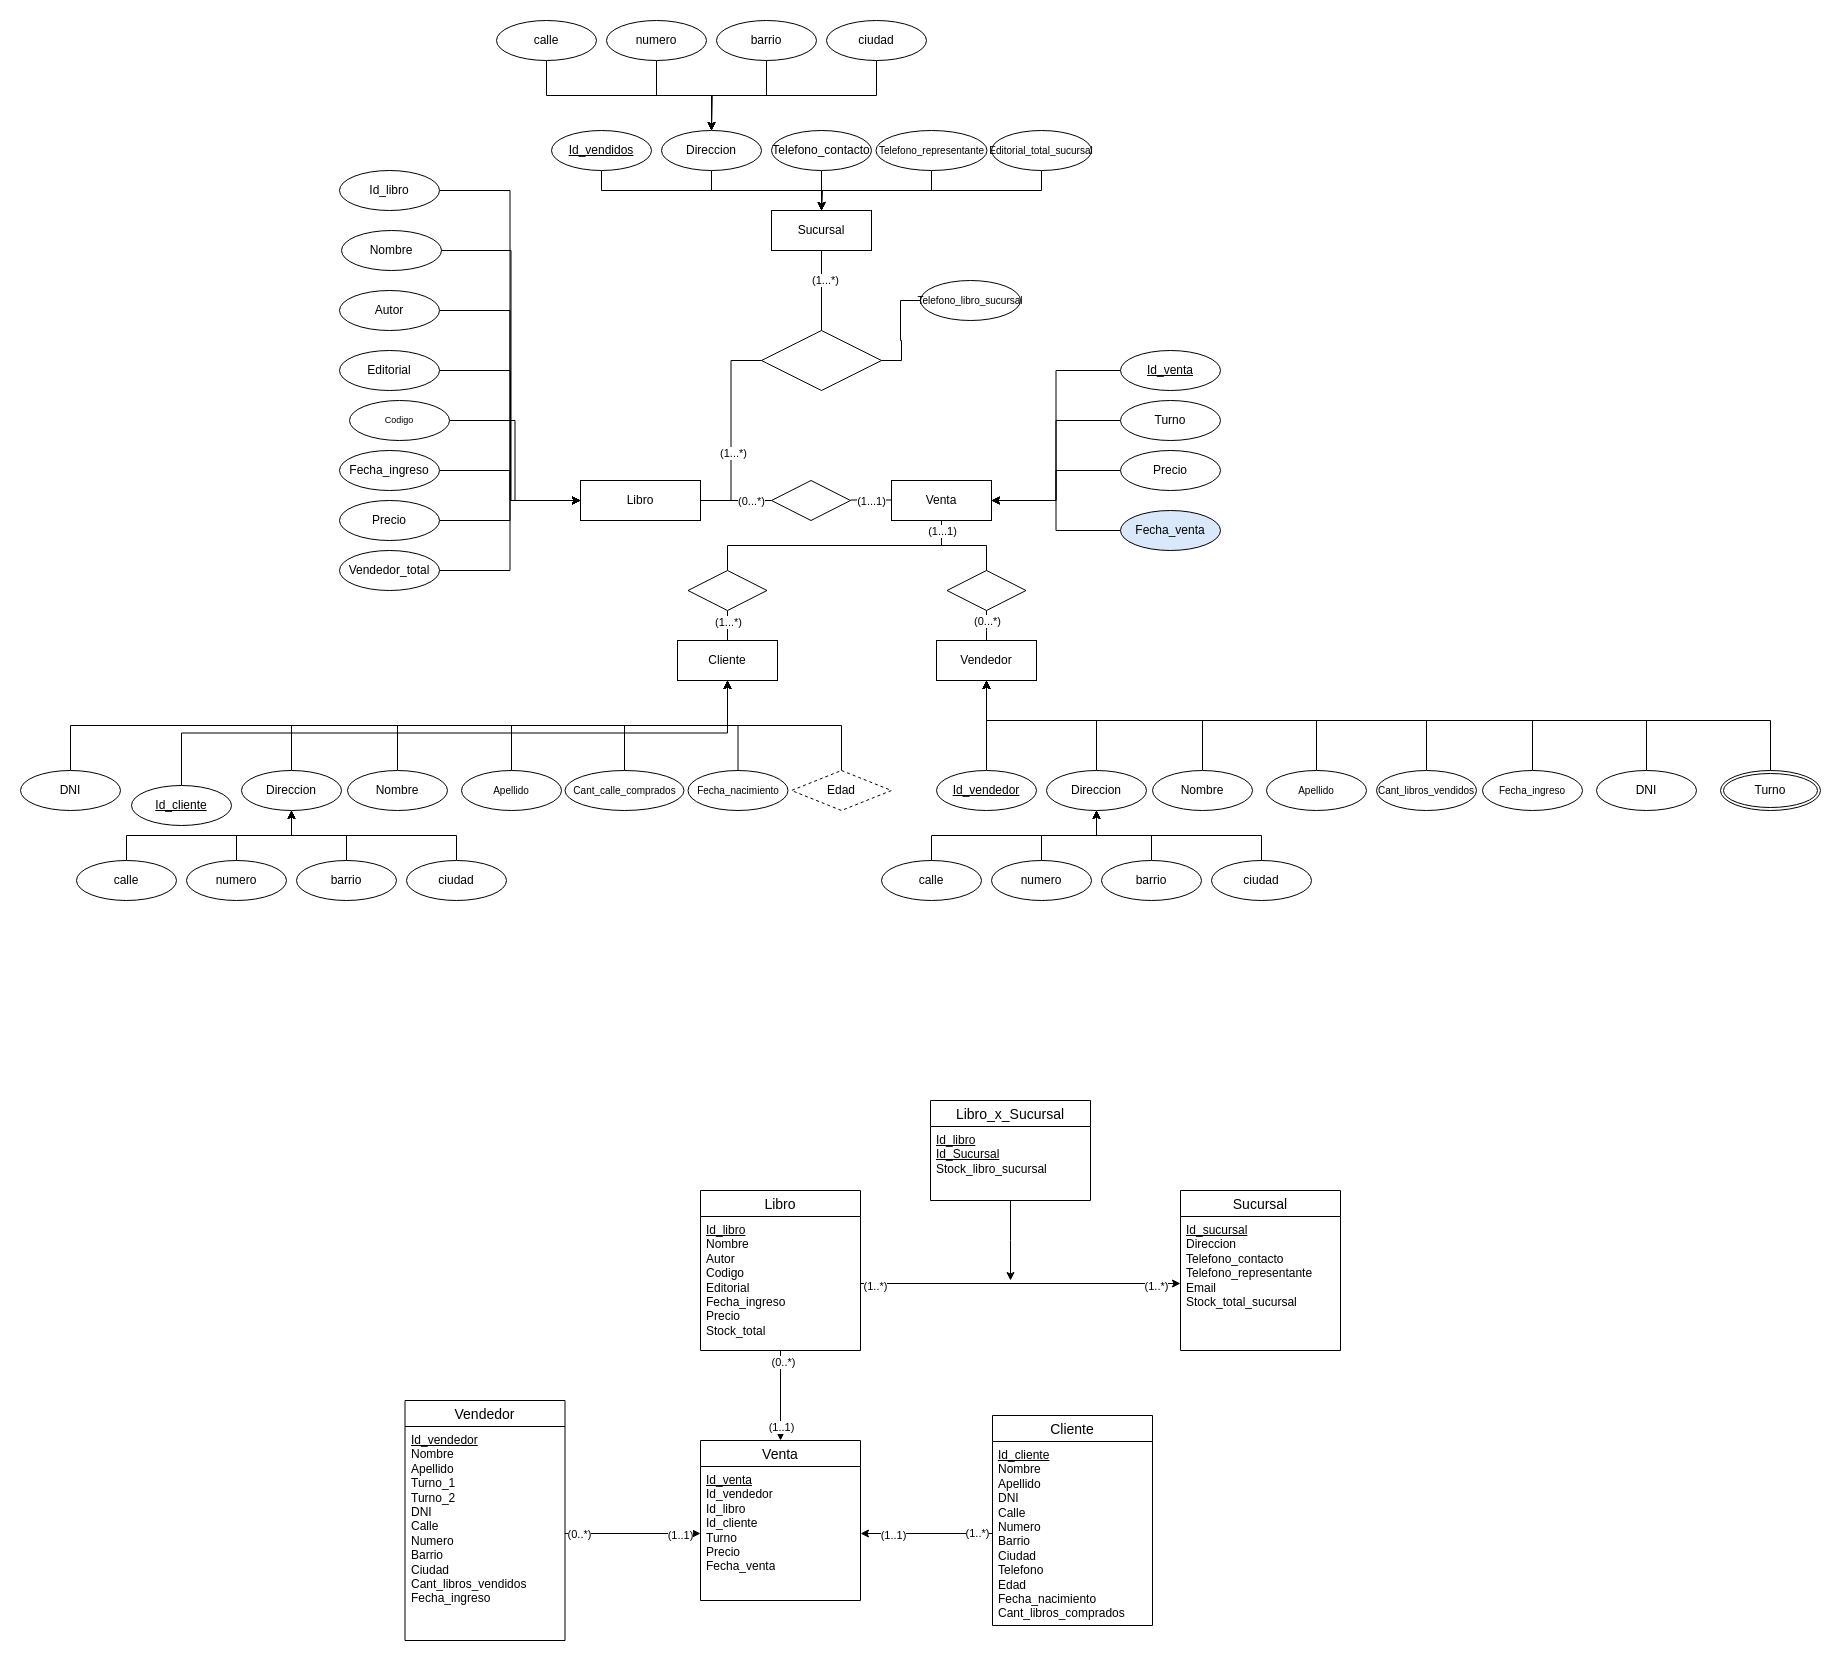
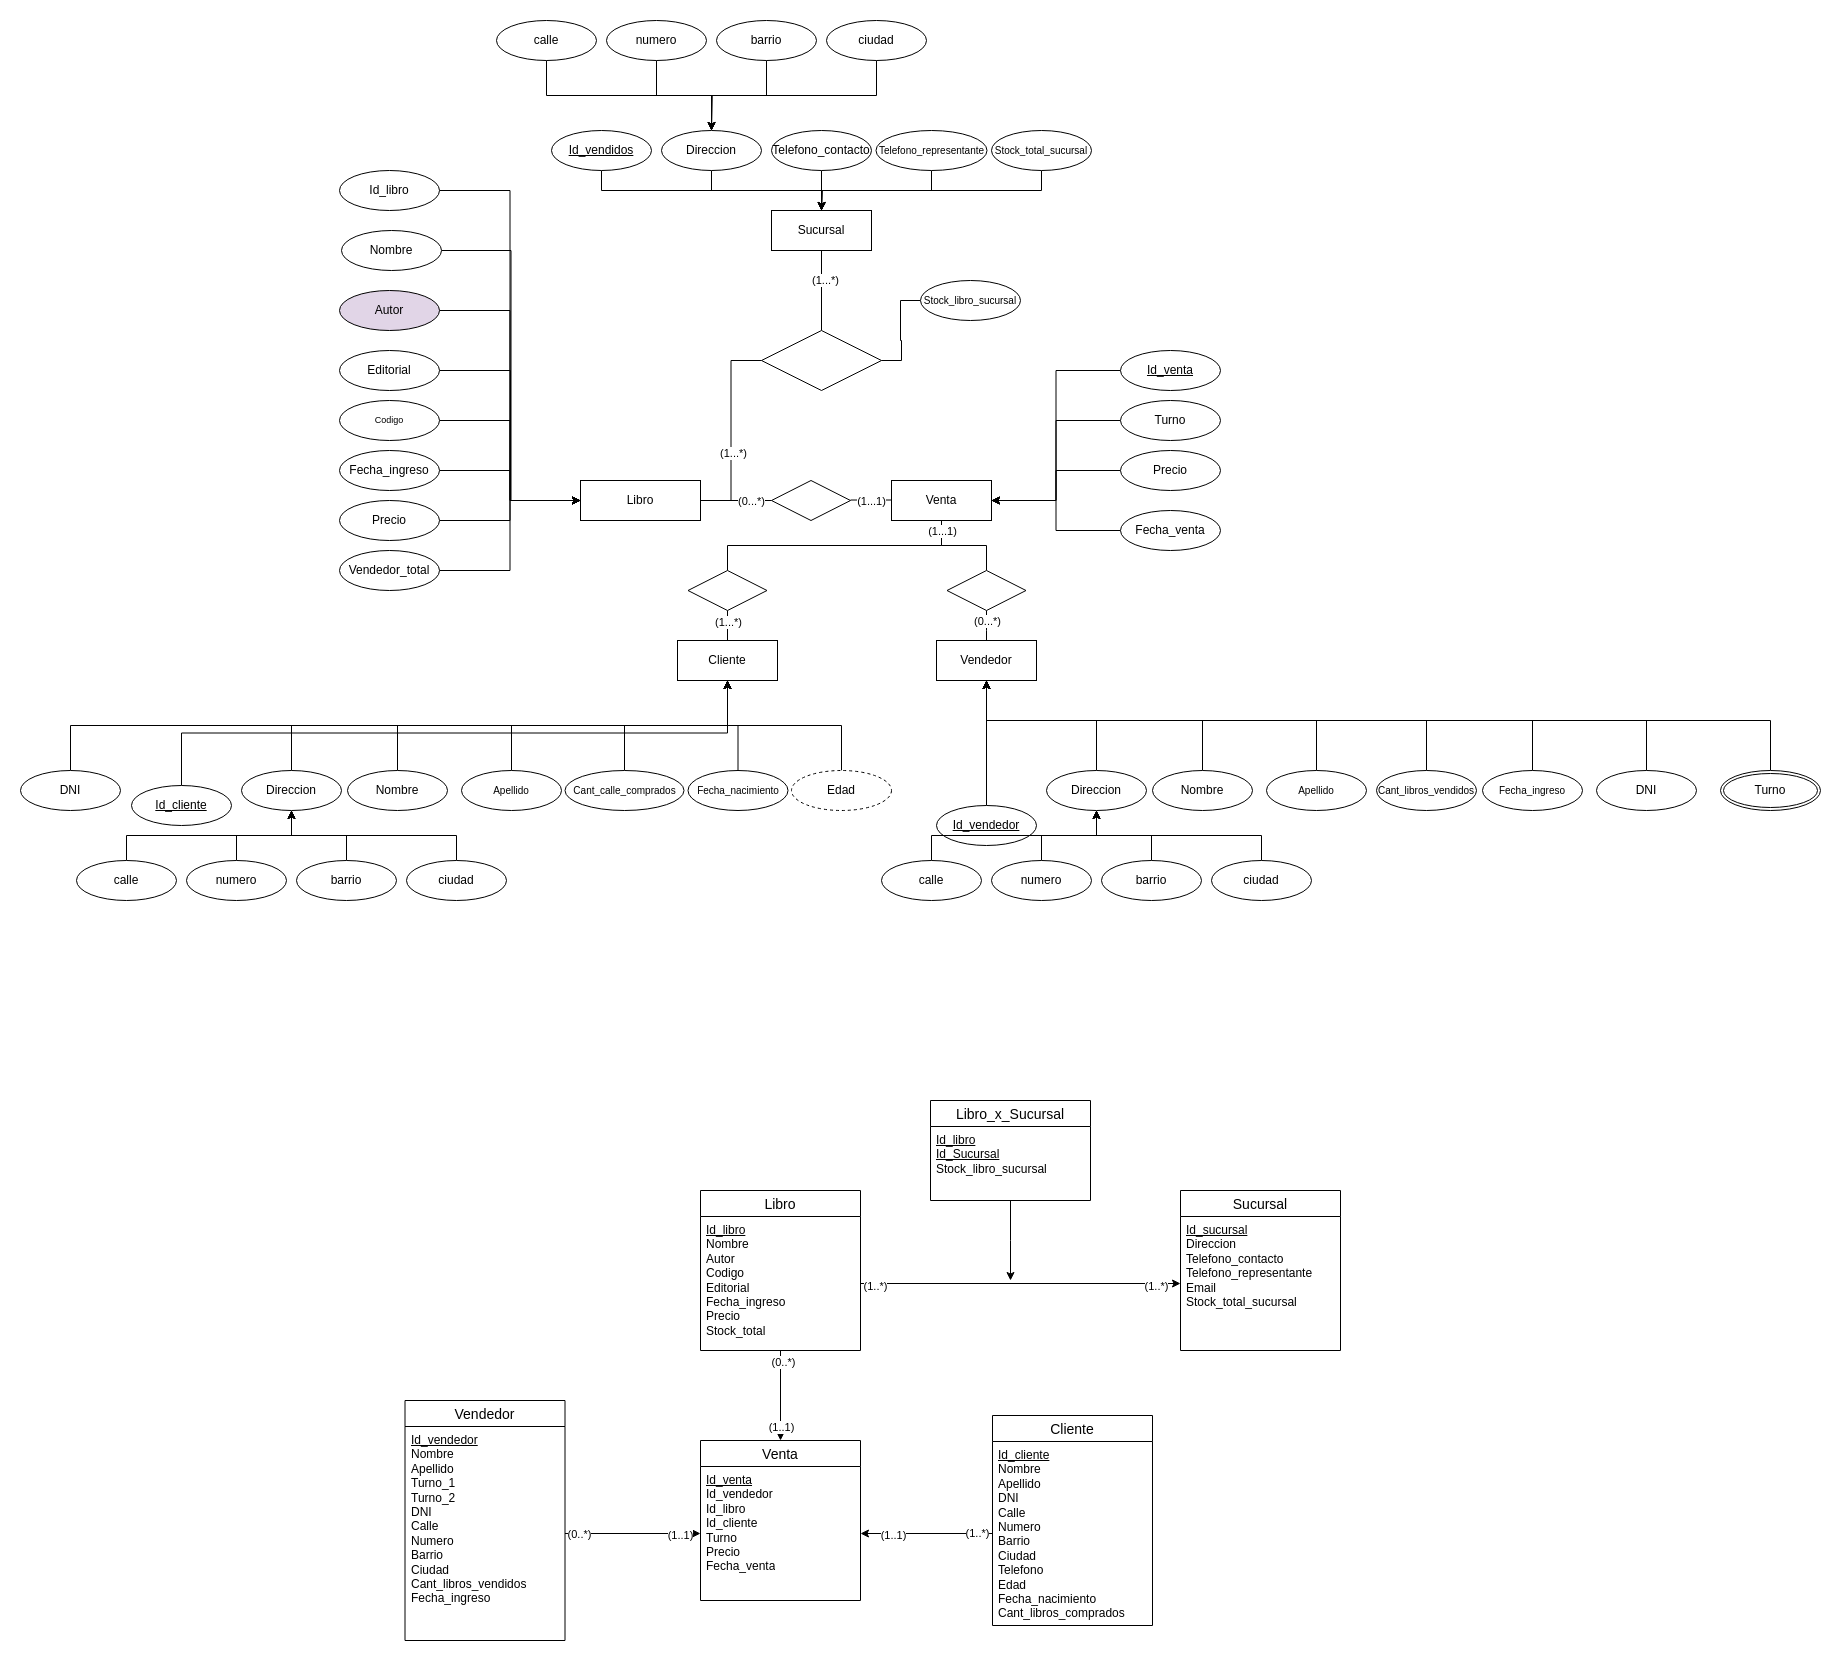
(1042, 151) -> (1042, 151)
(971, 301) -> (971, 301)
(390, 311) -> (390, 311)
(400, 421) -> (390, 421)
(1171, 531) -> (1171, 531)
(842, 791) -> (842, 791)
(987, 791) -> (987, 826)
